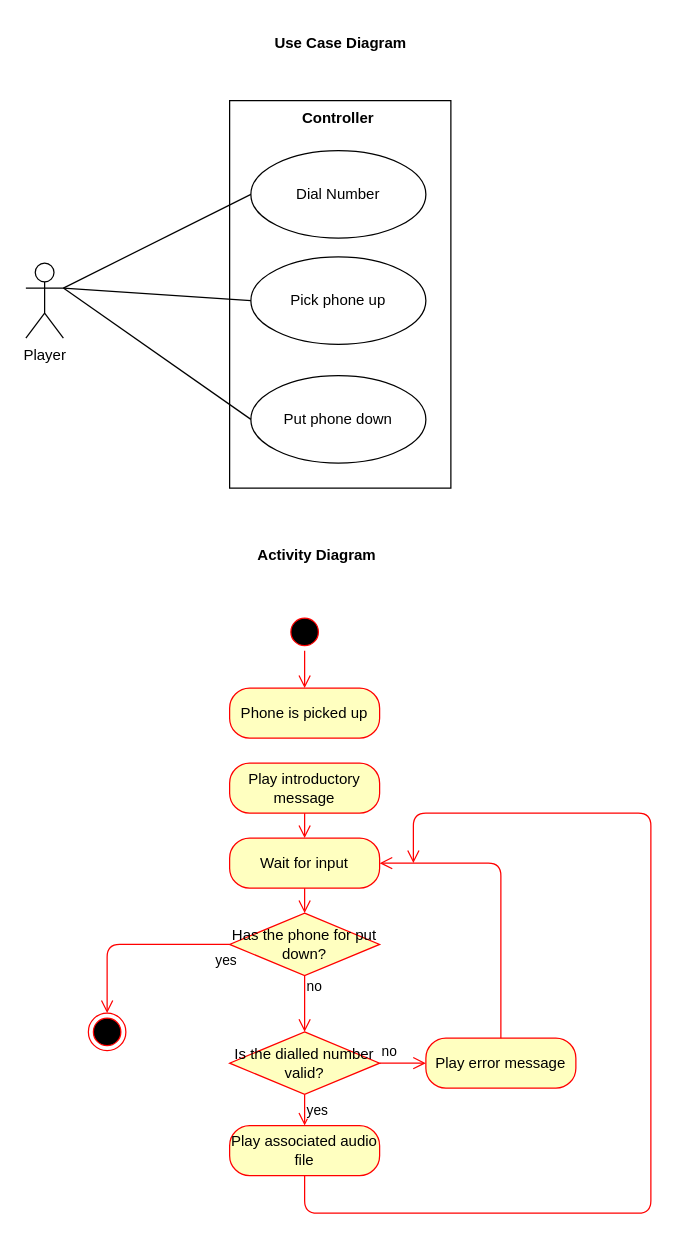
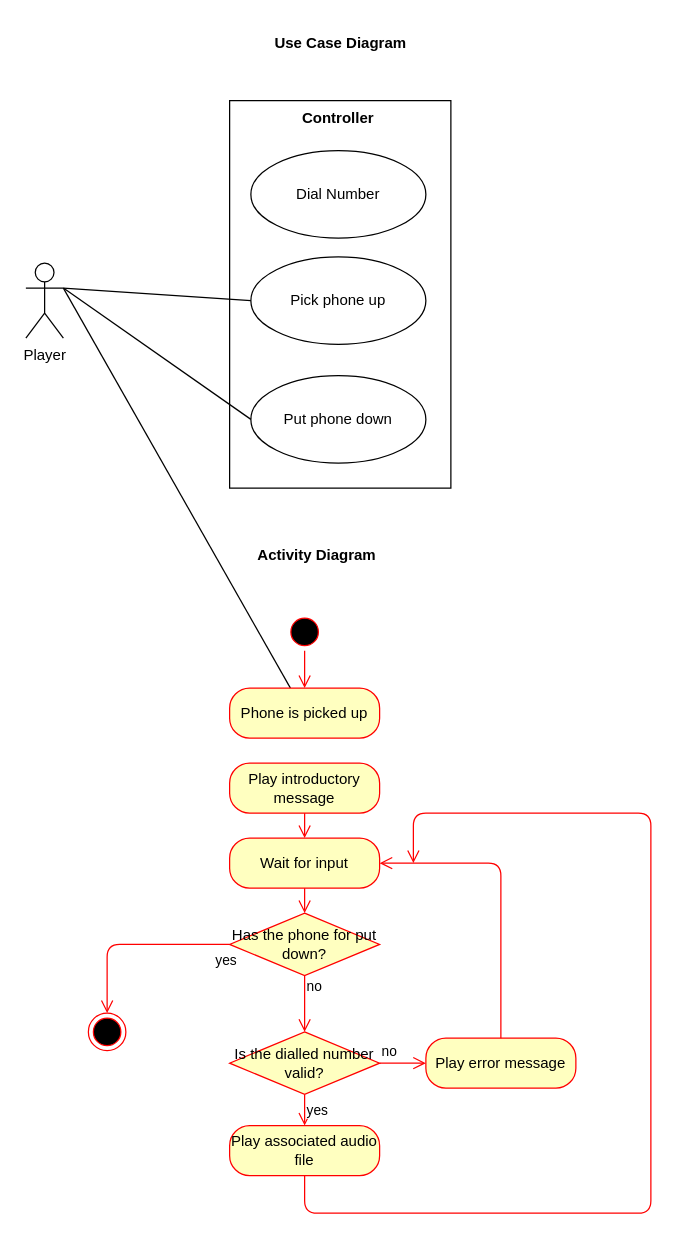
(157, 241) -> (178, 491)
